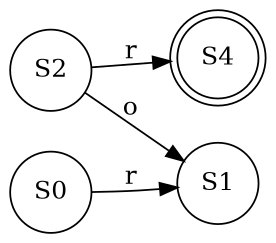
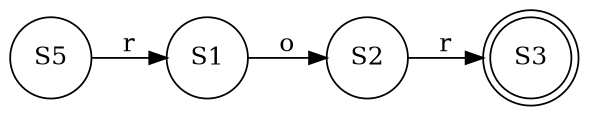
(218, 58) -> (531, 58)
(127, 122) -> (278, 58)
(51, 192) -> (51, 58)
